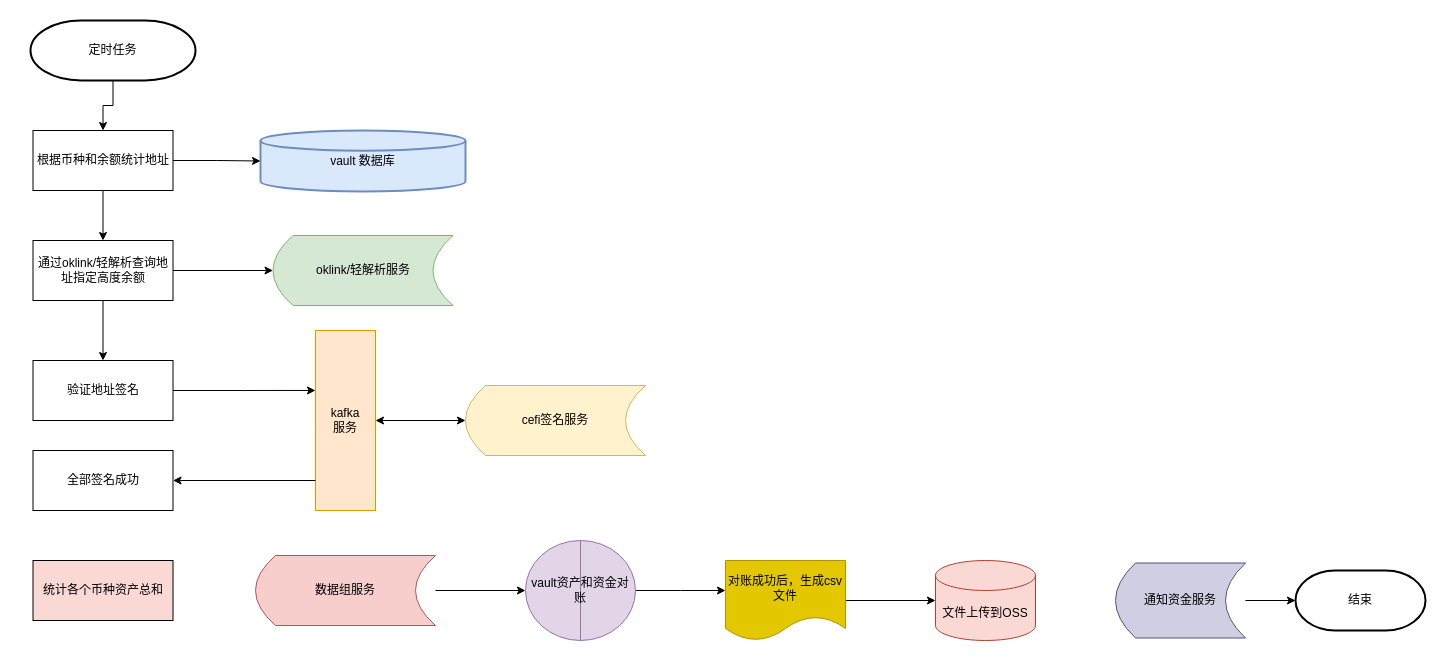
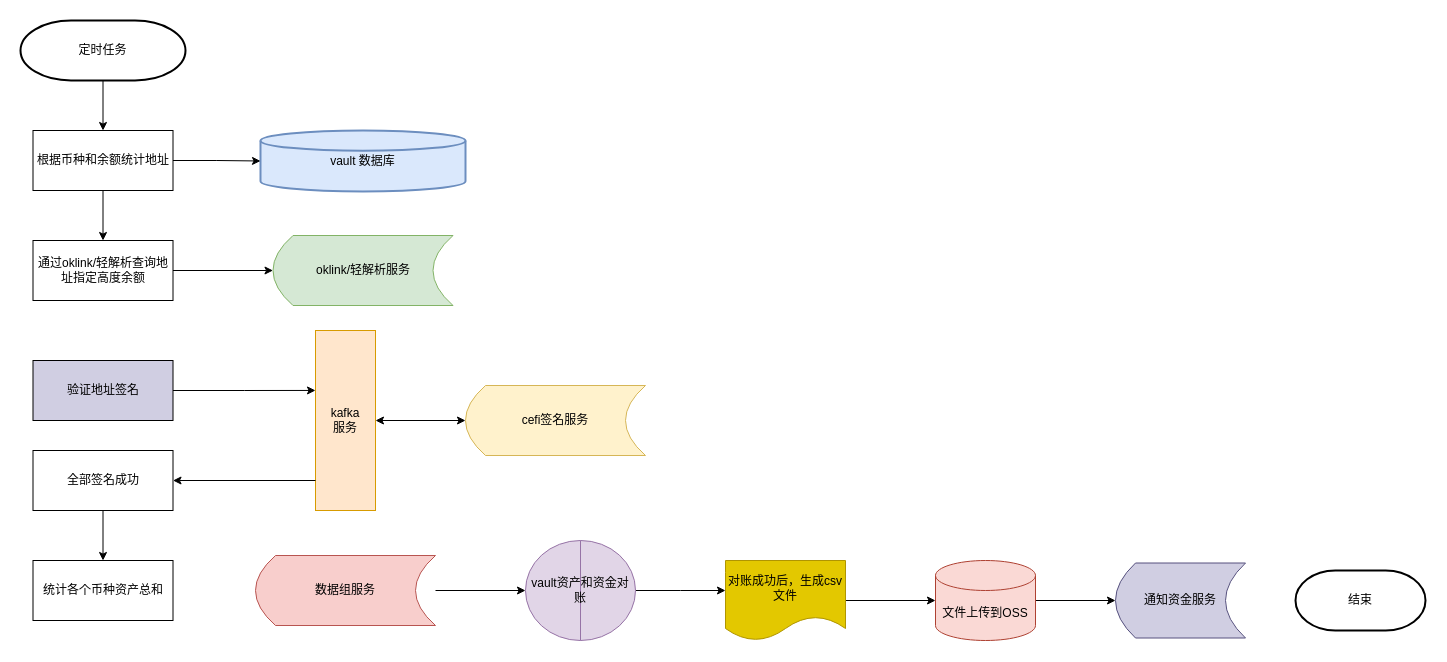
(113, 51) -> (103, 51)
(103, 327) -> none
(103, 391) -> (103, 391)
none -> (103, 532)
(103, 591) -> (103, 591)
none -> (1072, 601)
(1267, 601) -> none
